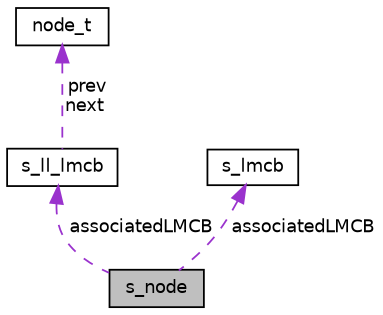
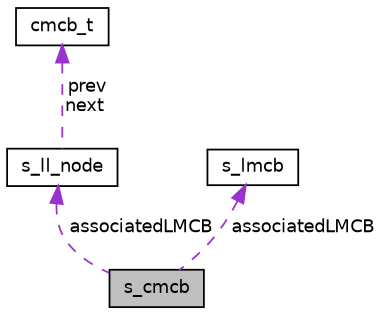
(62, 27) -> (62, 27)
(62, 167) -> (62, 167)
(157, 288) -> (157, 288)
